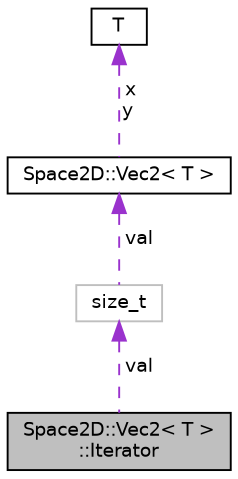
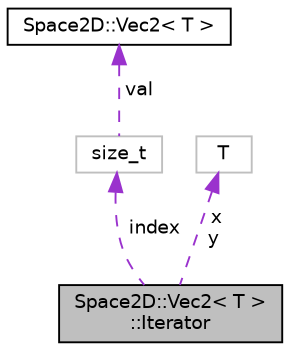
(119, 27) -> (224, 154)
(119, 111) -> (196, 238)
(137, 367) -> (153, 229)
